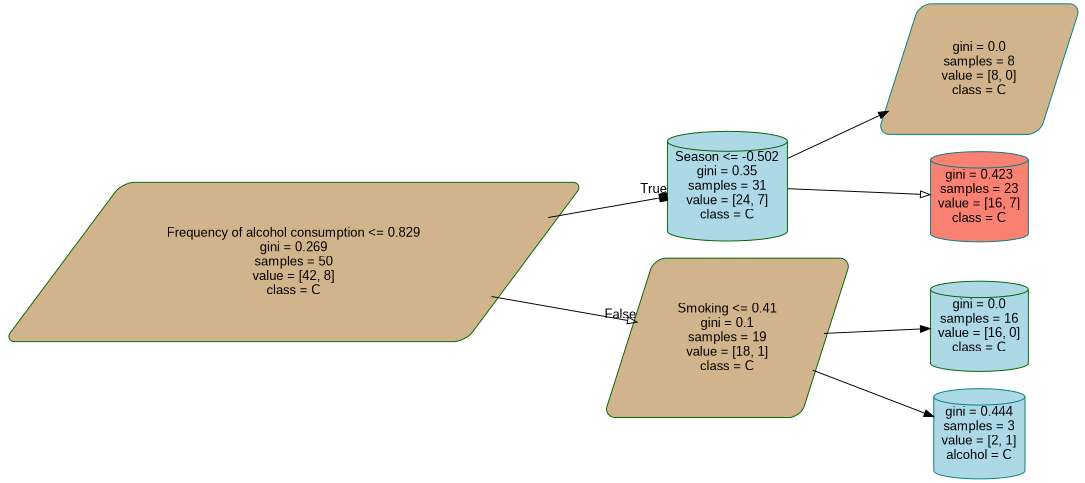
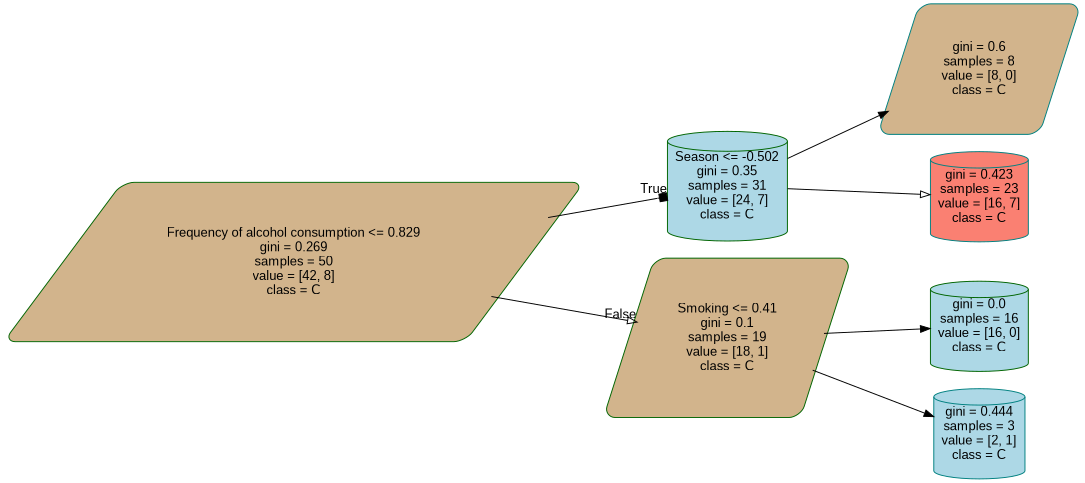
(979, 69) -> (979, 69)
(979, 434) -> (979, 434)
